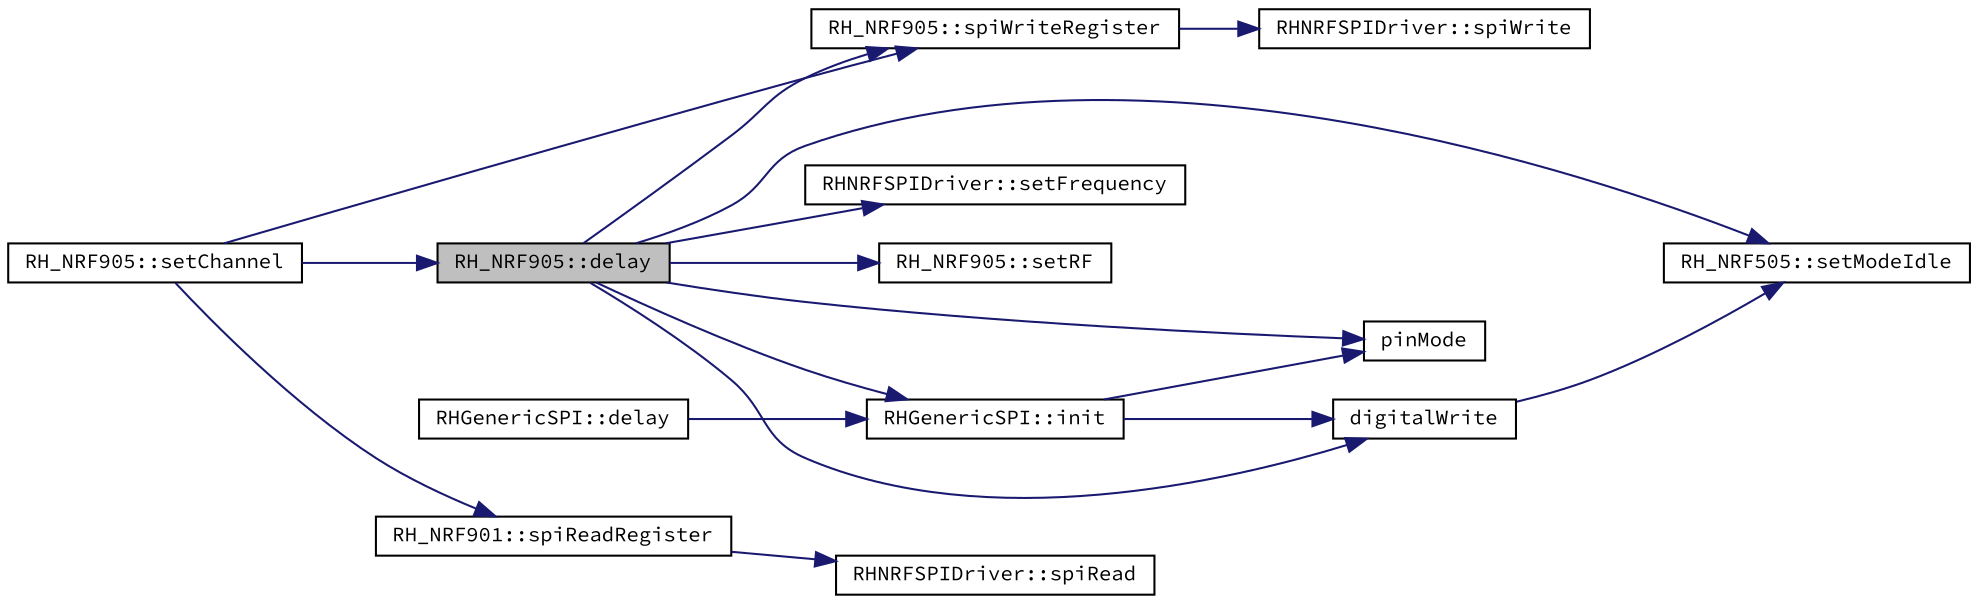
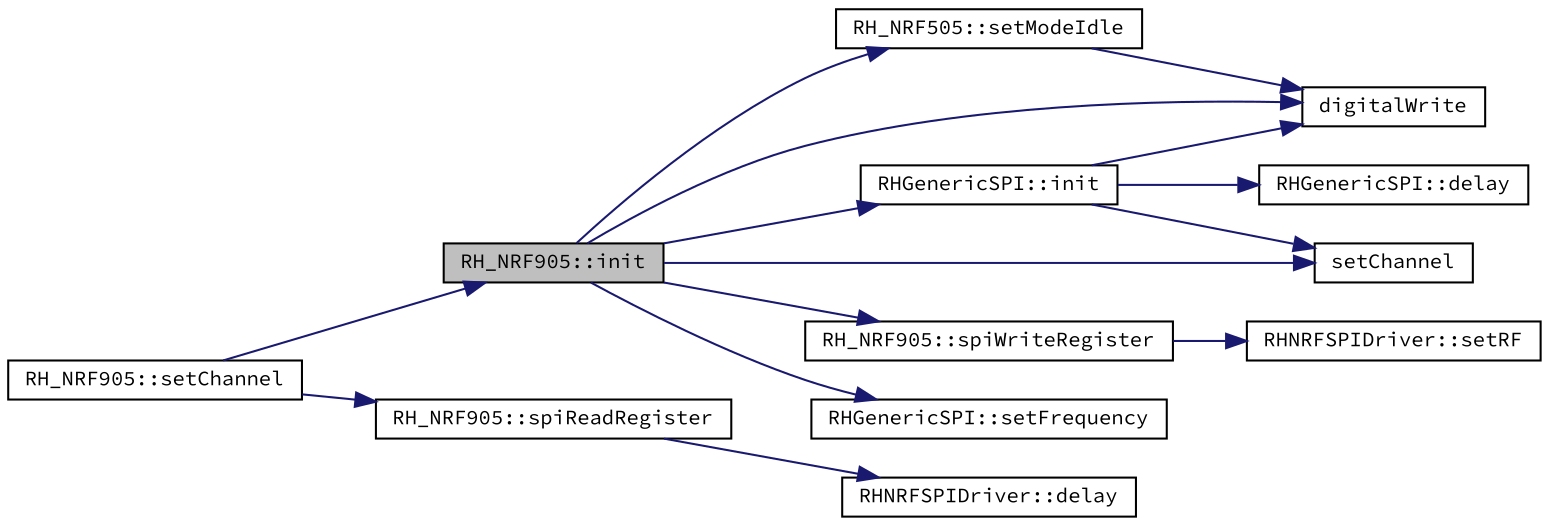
(1425, 29) -> (1394, 341)
(560, 147) -> none
(995, 185) -> (989, 419)
(554, 263) -> (554, 263)
(995, 263) -> none
(1425, 341) -> (1394, 263)
(1645, 357) -> (1187, 67)
(779, 419) -> (1178, 185)
(554, 536) -> (554, 419)
(995, 575) -> (989, 497)
